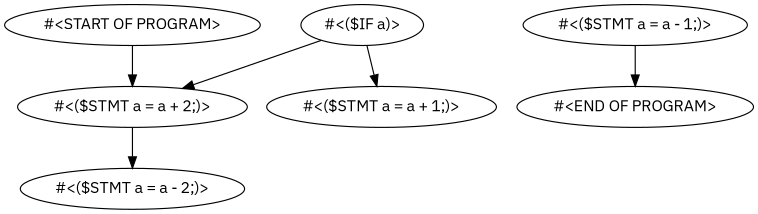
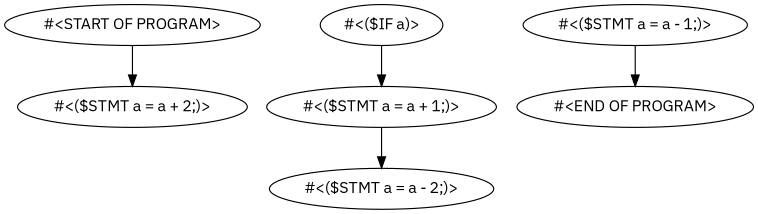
(257, 63) -> none
(132, 142) -> (382, 142)
